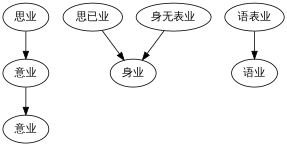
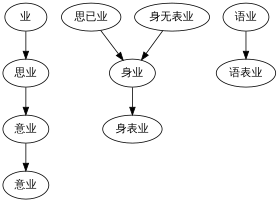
none -> (26, 17)
(255, 41) -> (246, 41)
none -> (132, 129)
